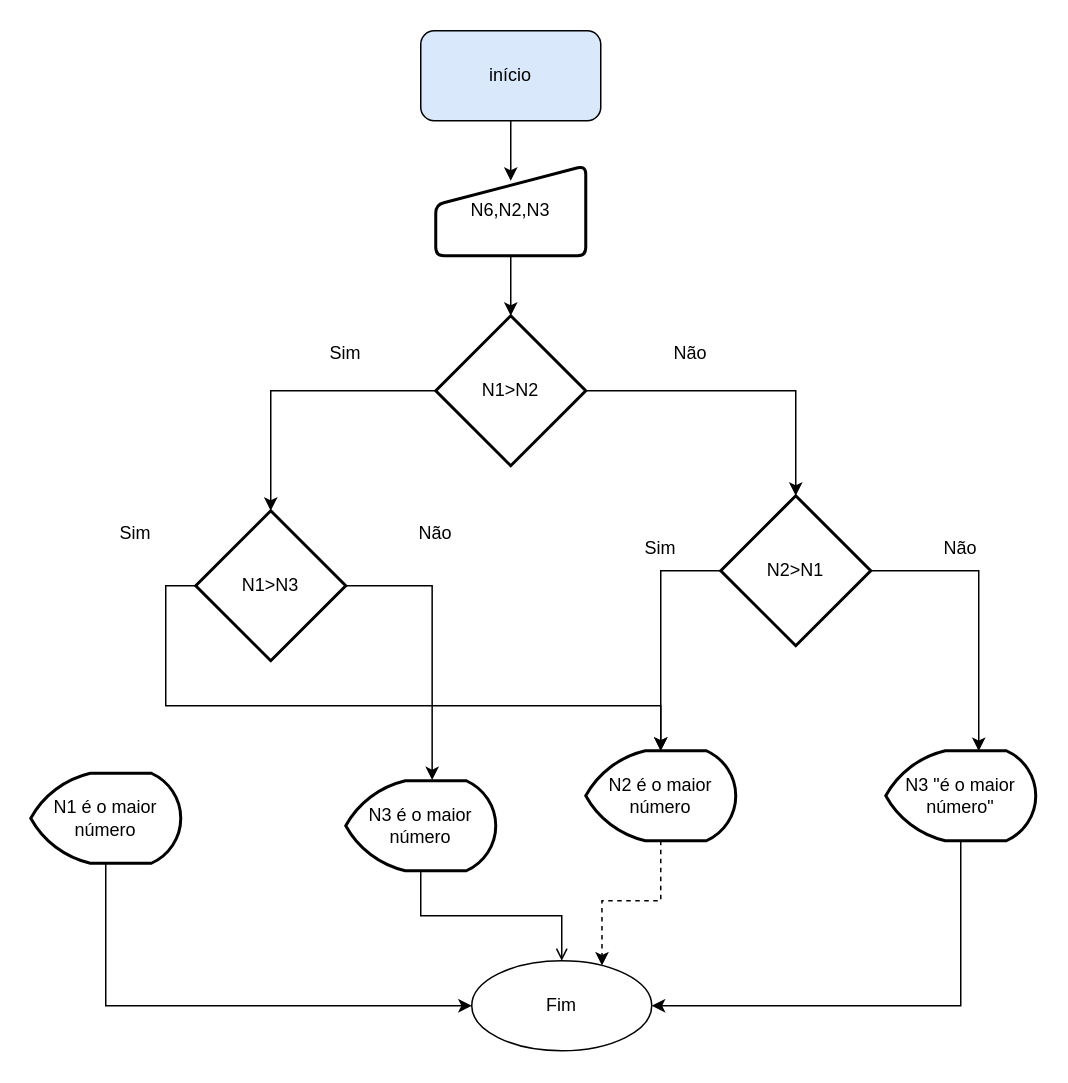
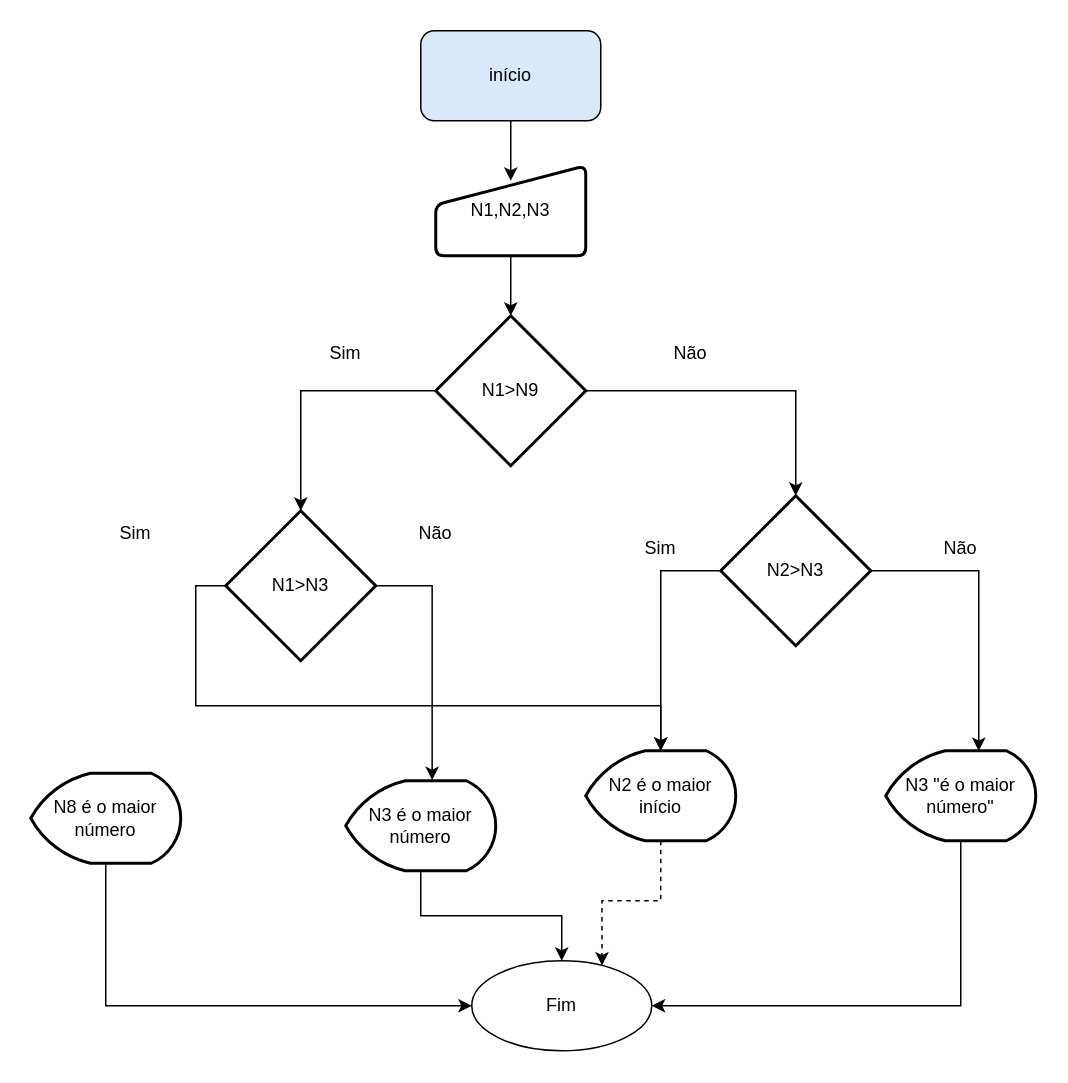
(511, 211) -> (511, 211)
(511, 391) -> (511, 391)
(796, 571) -> (796, 571)
(271, 586) -> (301, 586)
(661, 796) -> (661, 796)
(106, 818) -> (106, 818)
(562, 951) -> (562, 949)
